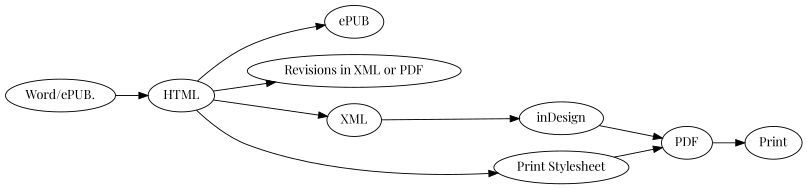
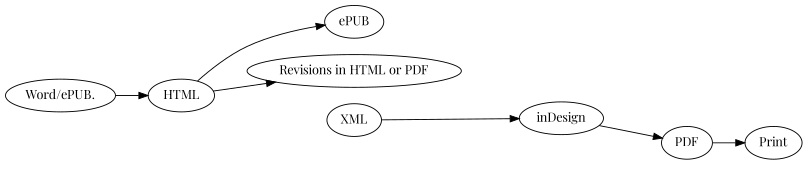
(354, 71) -> (354, 71)
(266, 108) -> none
(561, 167) -> none
